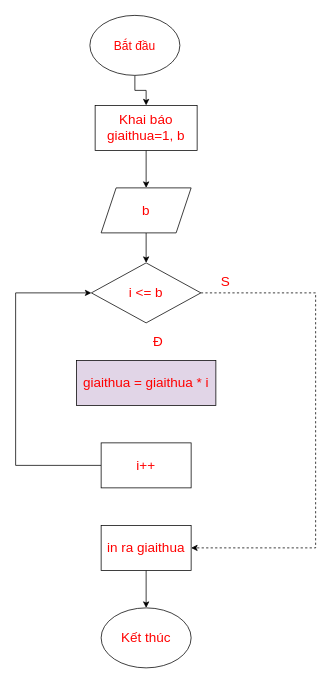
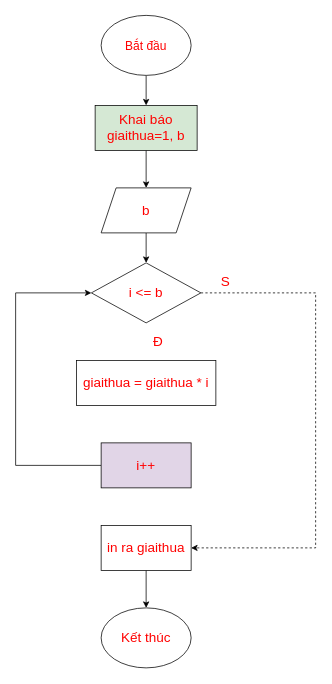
(135, 45) -> (146, 45)
(146, 128) -> (146, 128)
(146, 383) -> (146, 383)
(146, 465) -> (146, 465)
